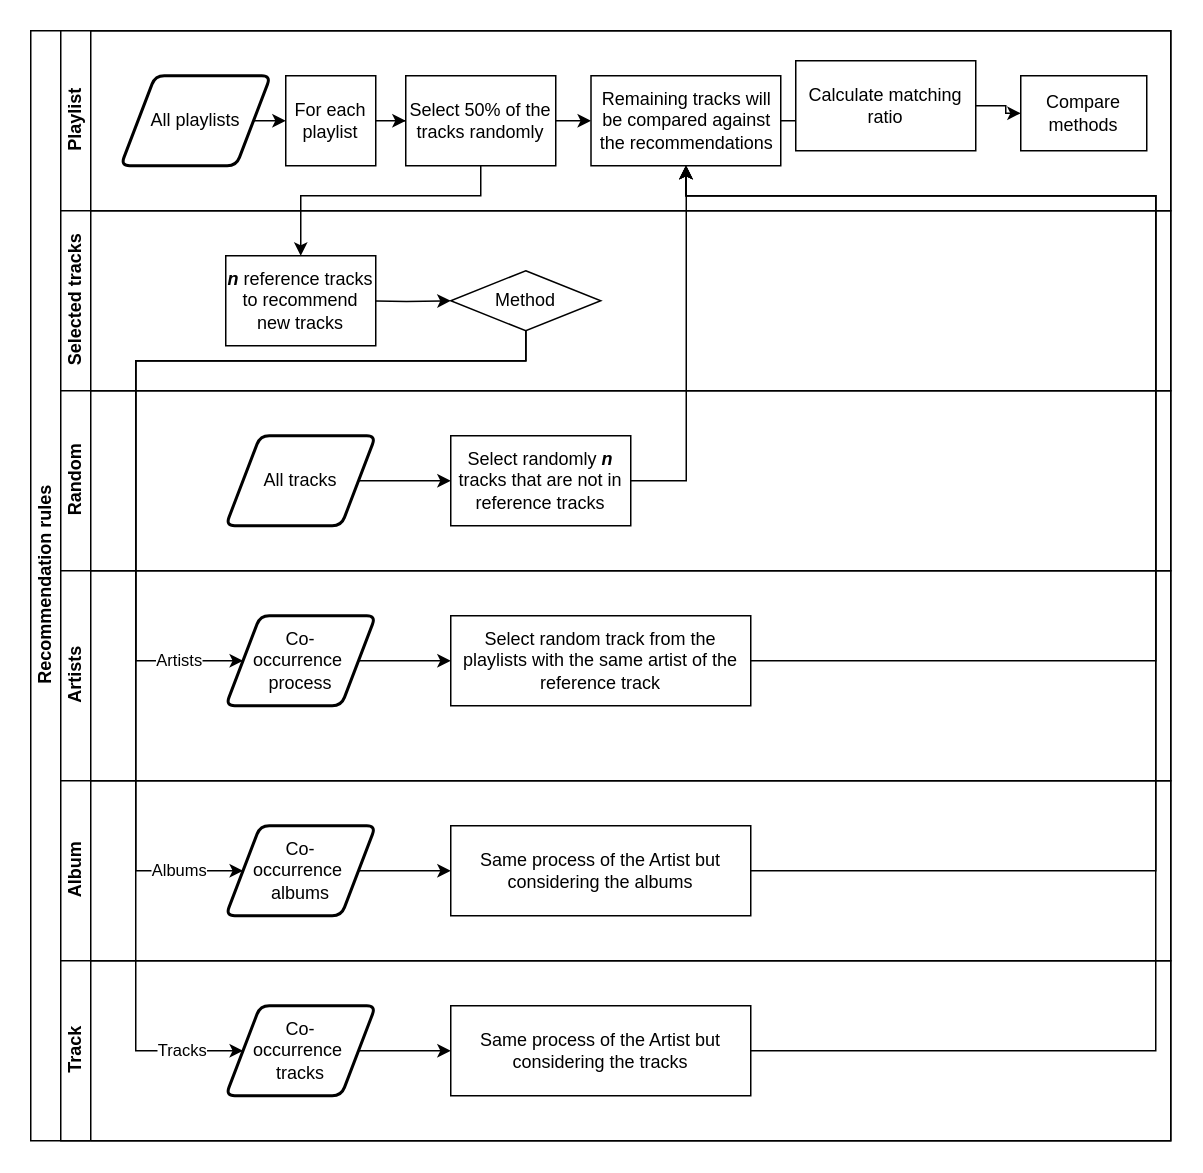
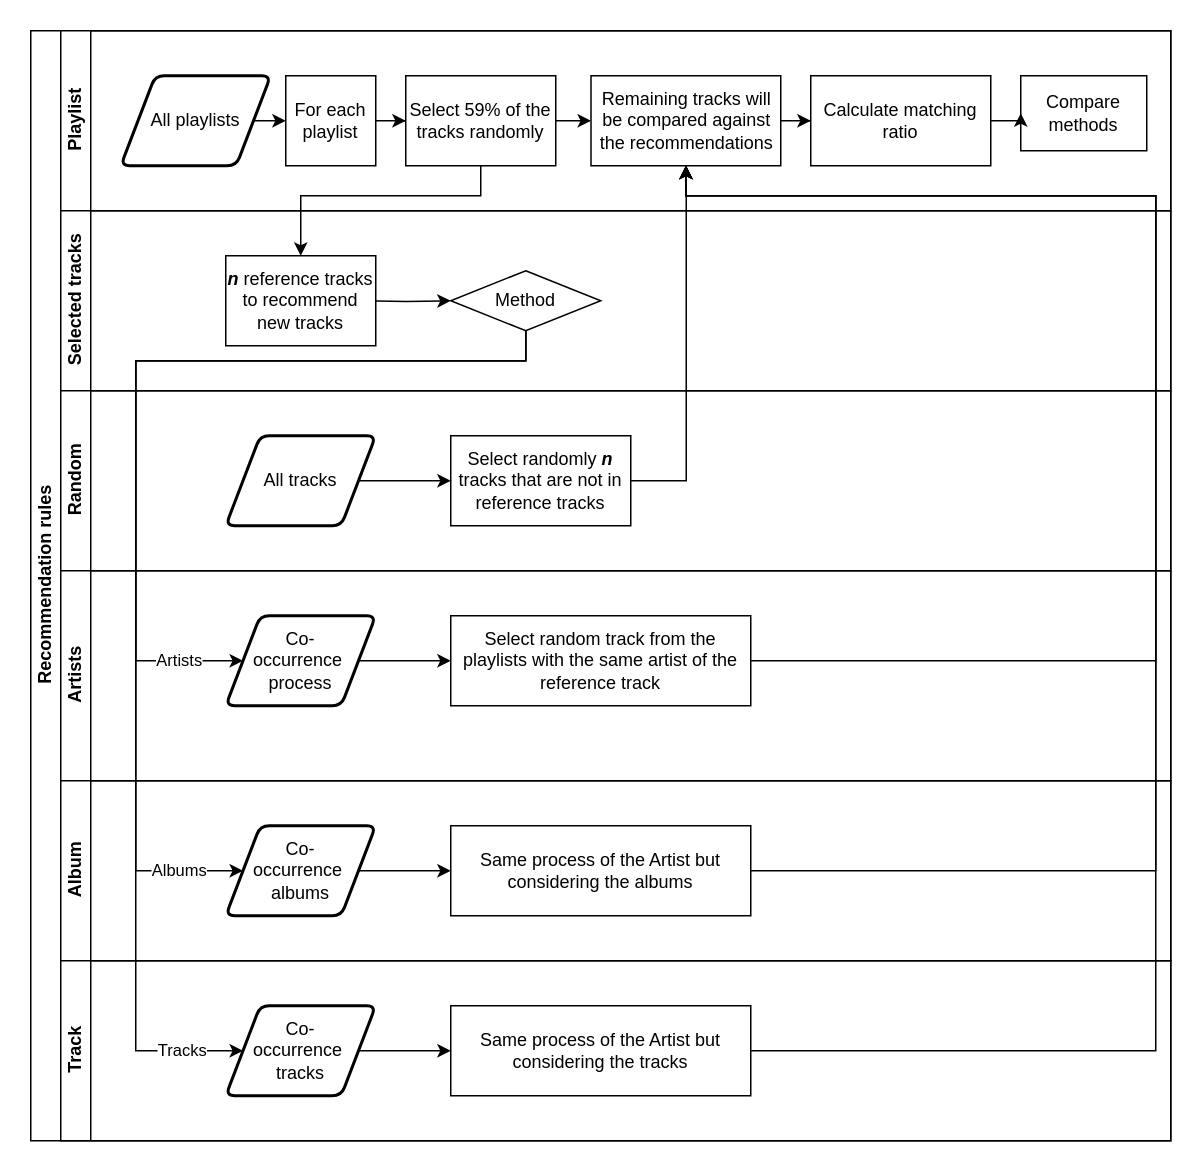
(886, 106) -> (901, 121)
(481, 121) -> (481, 121)
